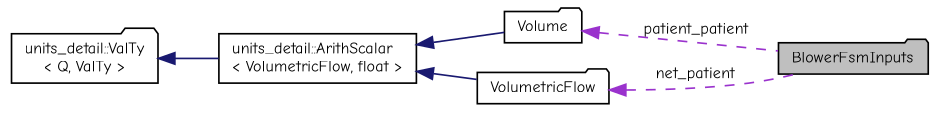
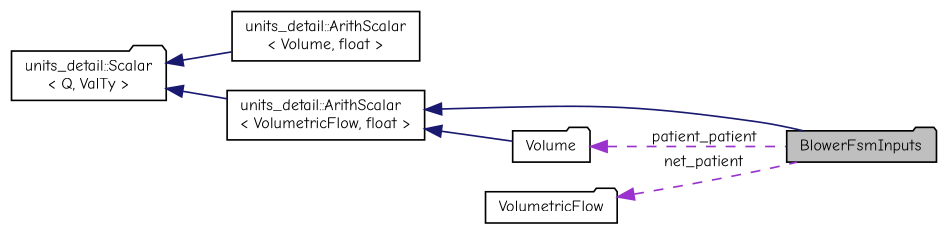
none -> (326, 36)
(85, 58) -> (89, 76)
(455, 77) -> (623, 108)
